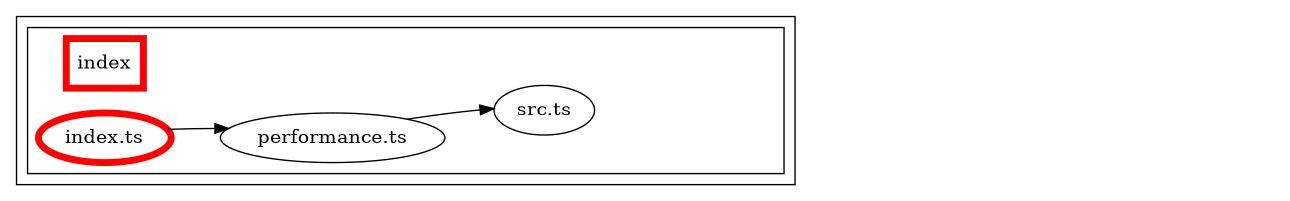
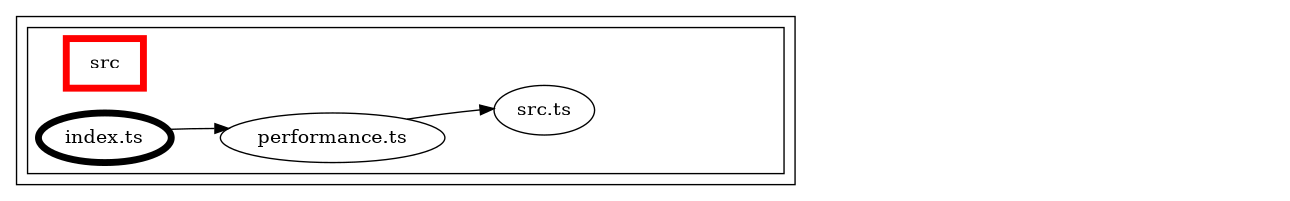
(105, 63) -> (105, 63)
(105, 138) -> (105, 138)
